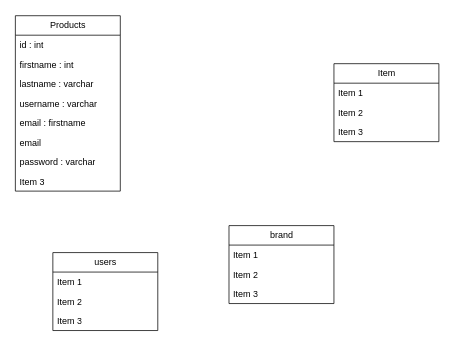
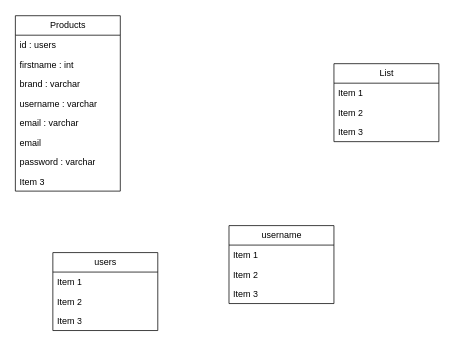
(34, 46) -> (40, 46)
(387, 73) -> (387, 73)
(61, 85) -> (54, 85)
(56, 124) -> (52, 124)
(282, 235) -> (282, 235)
